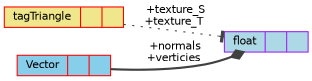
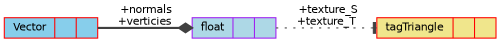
(171, 30) -> (323, 28)
